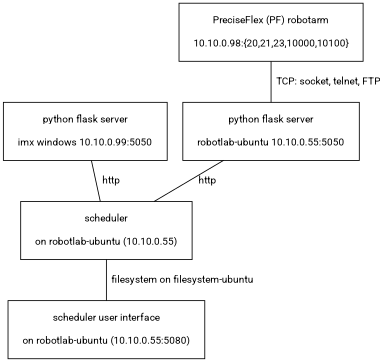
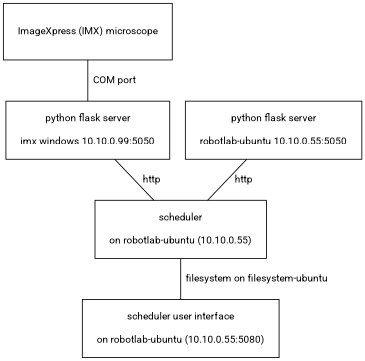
none -> (88, 32)
(271, 32) -> none
